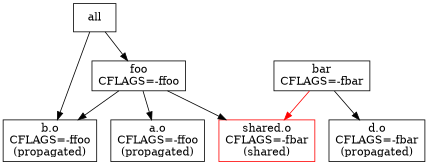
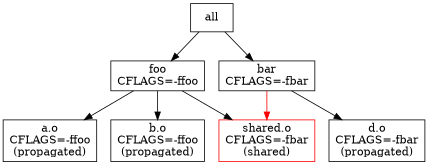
(75, 72) -> (236, 43)
